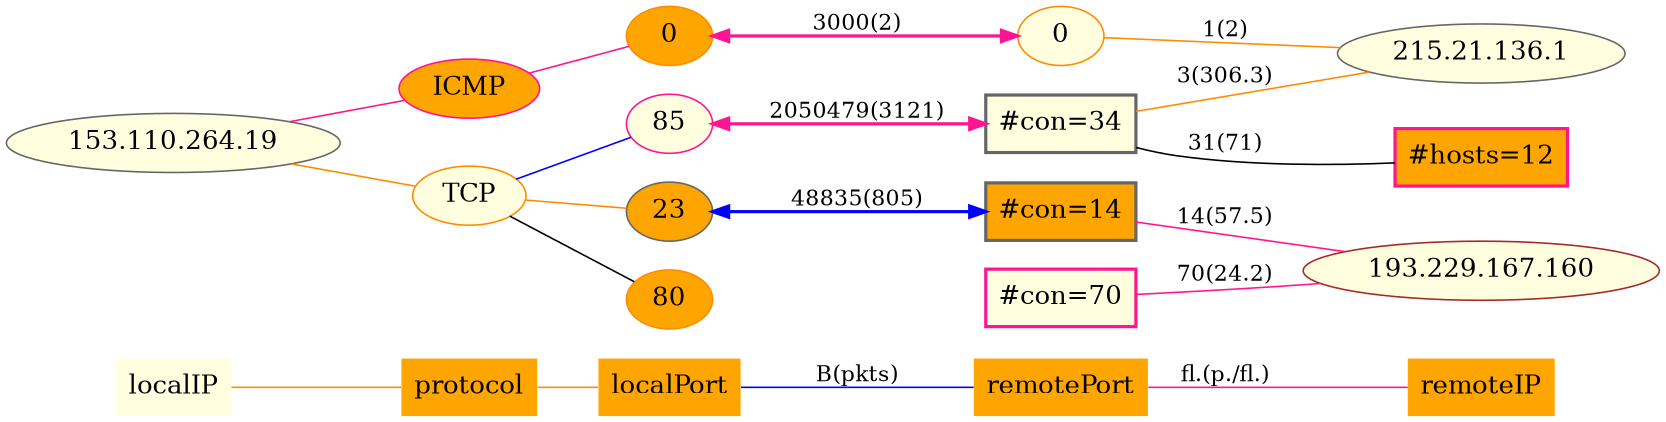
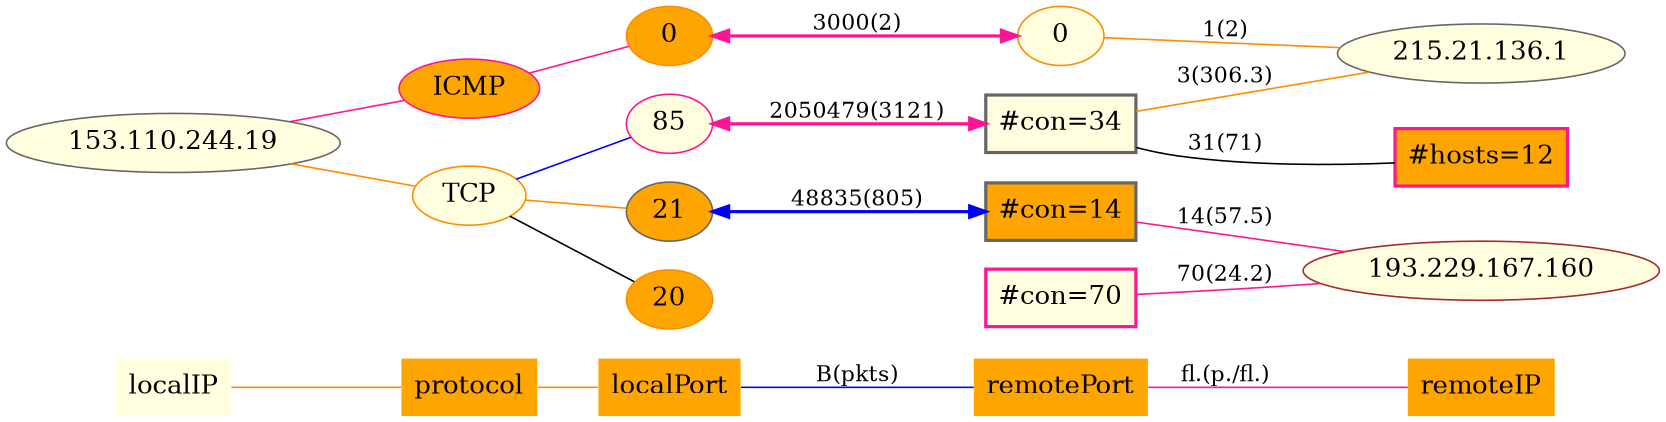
(173, 143) -> (173, 143)
(670, 212) -> (670, 212)
(670, 299) -> (670, 299)
